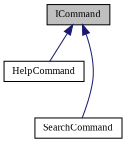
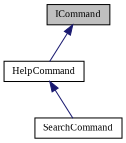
(93, 77) -> (64, 104)
